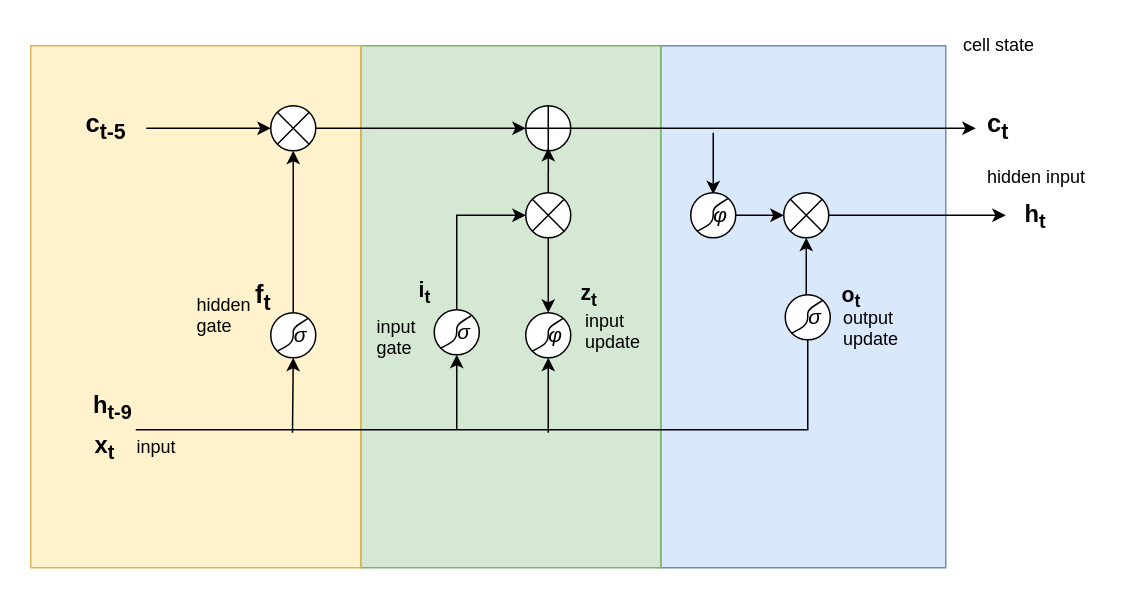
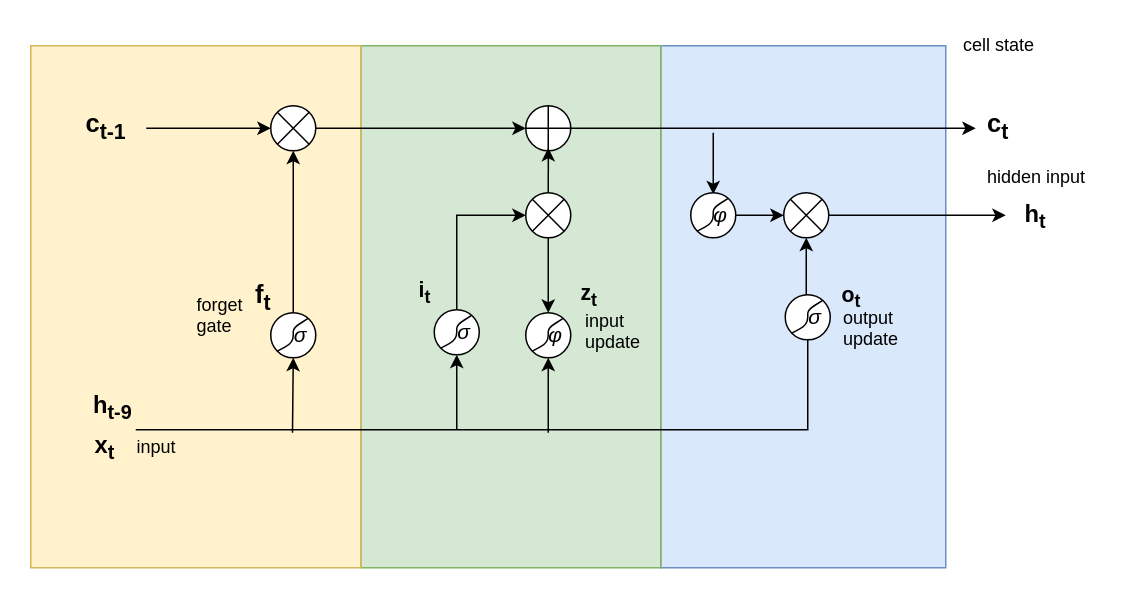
(106, 121) -> (106, 121)
(225, 316) -> (227, 316)
(404, 335) -> none
